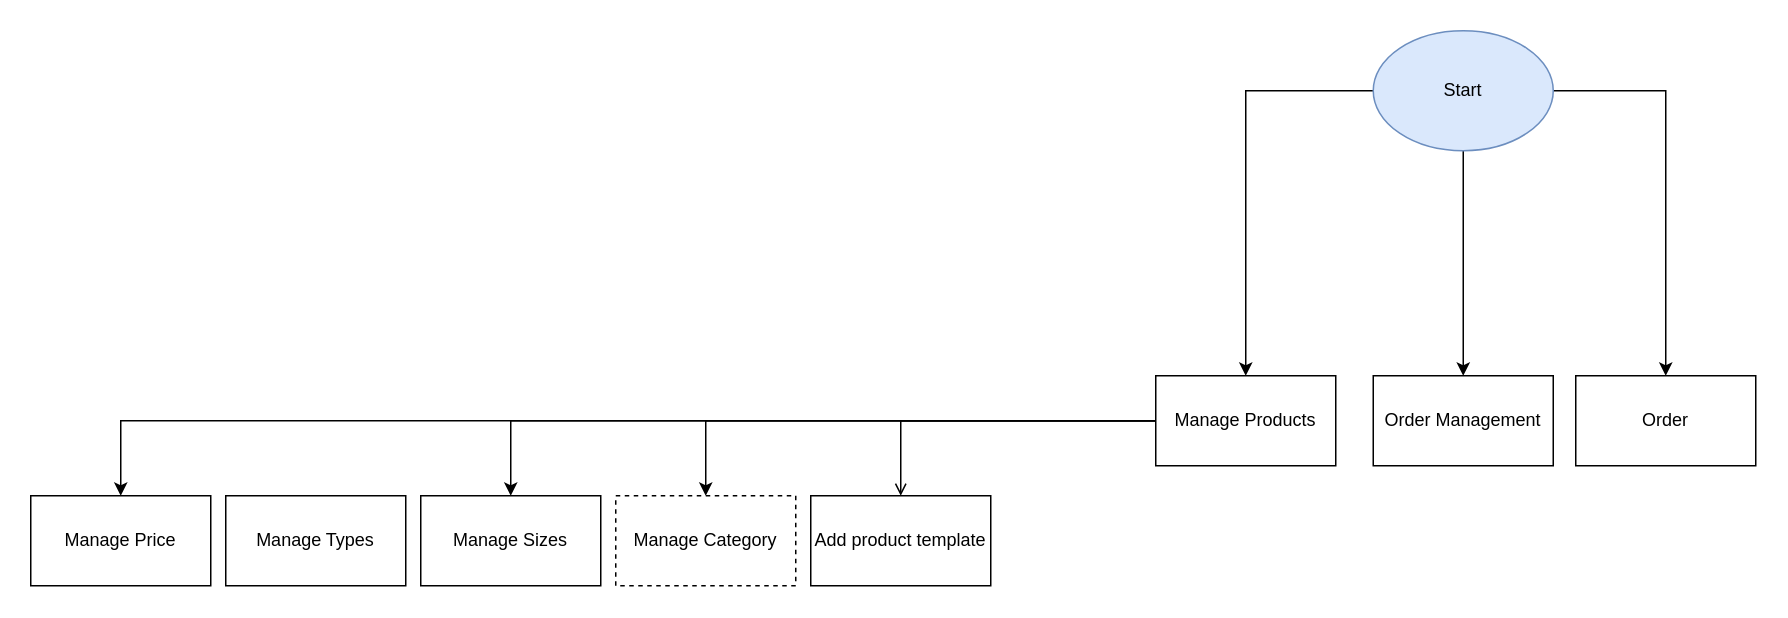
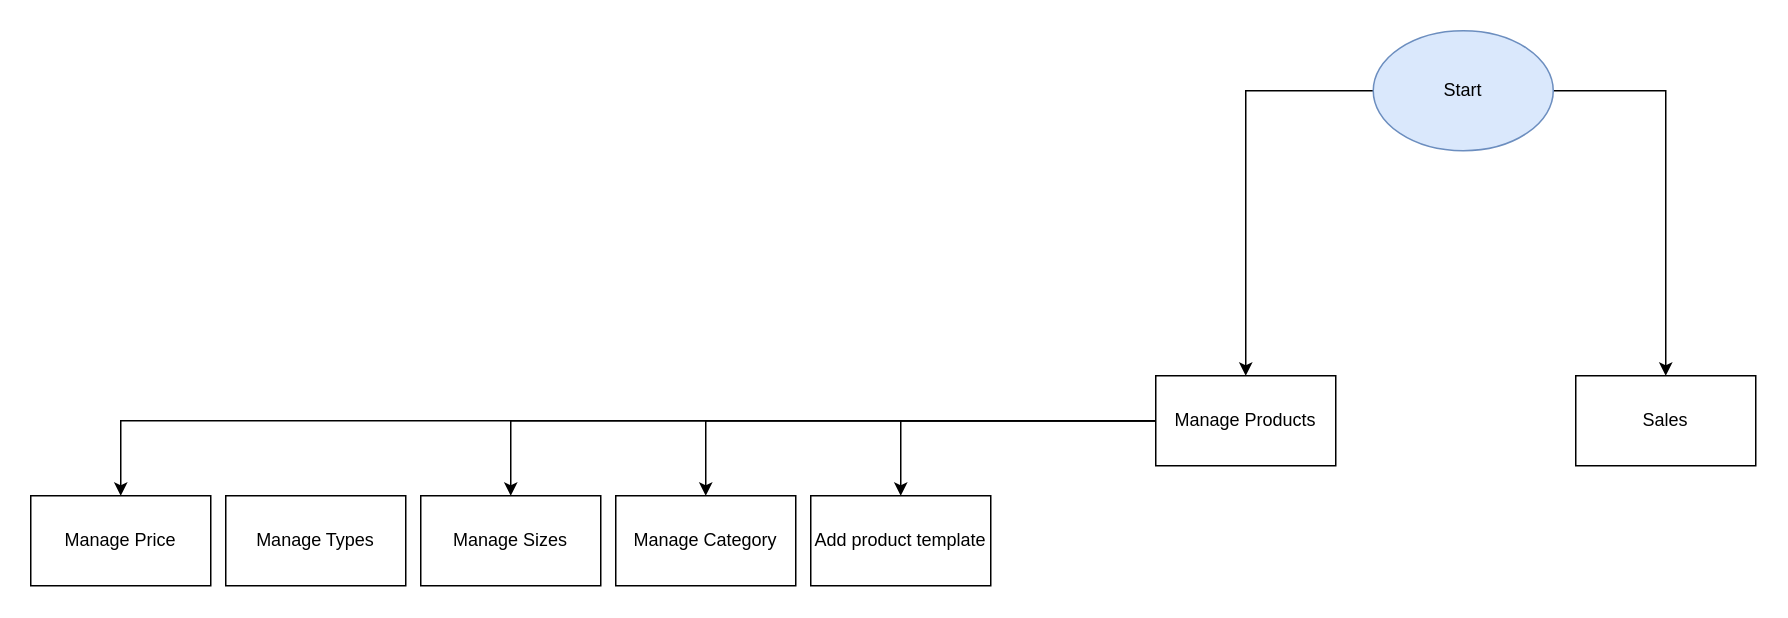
(1463, 258) -> none
(1463, 421) -> none
(1666, 421) -> (1666, 421)
(901, 486) -> (901, 484)
(706, 541) -> (706, 541)
